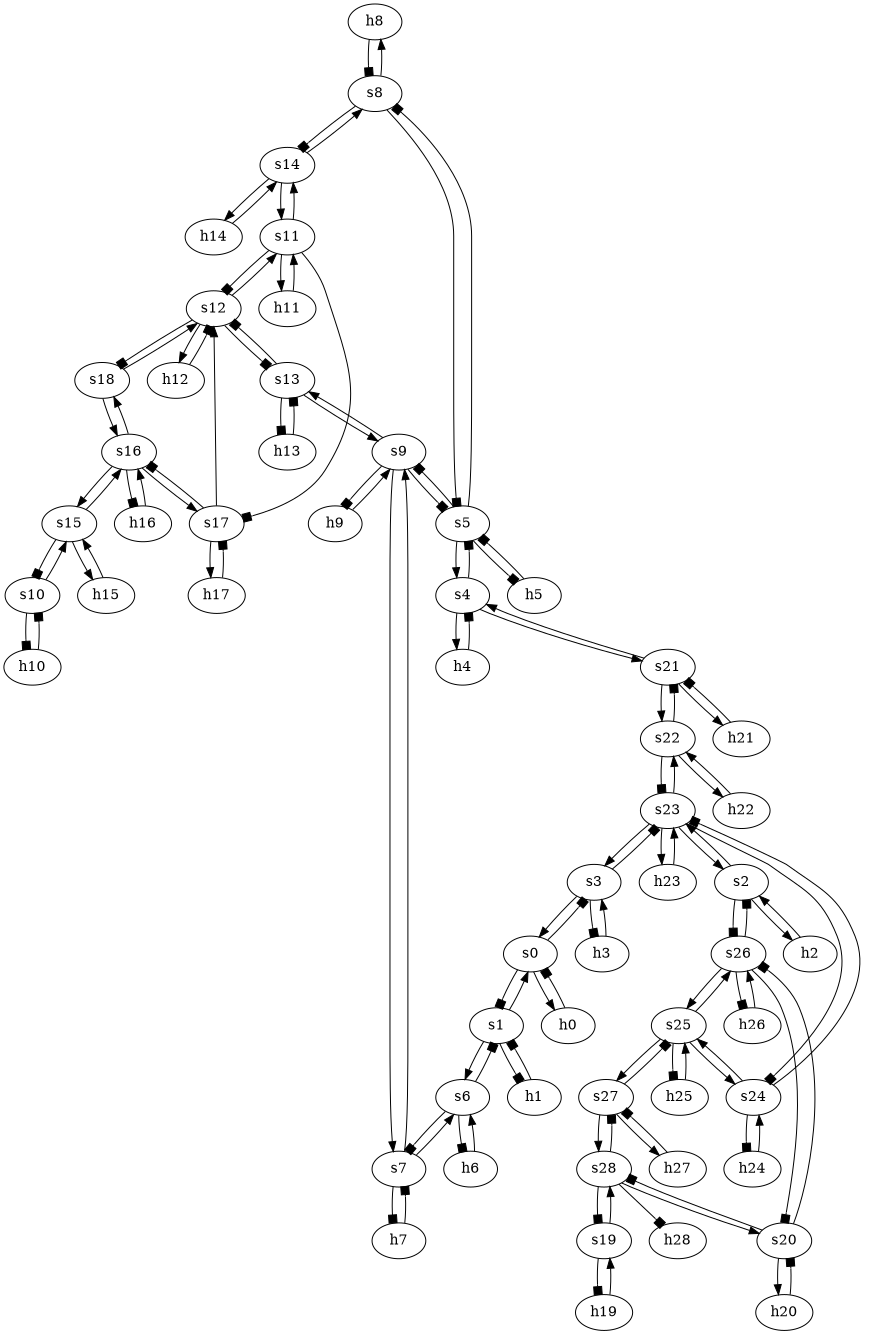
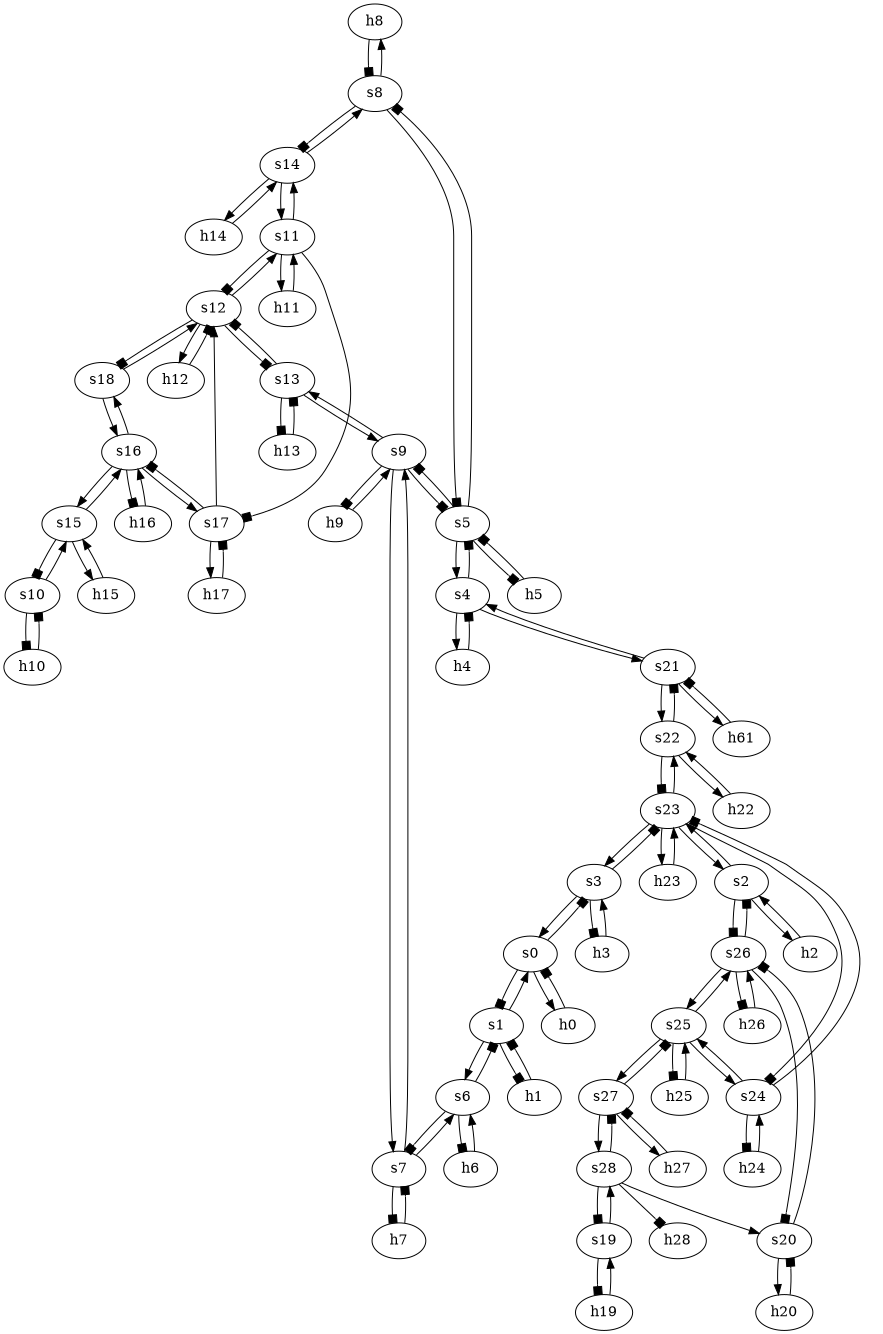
(741, 739) -> (741, 739)
(699, 1207) -> none
